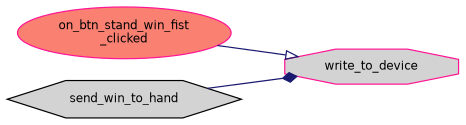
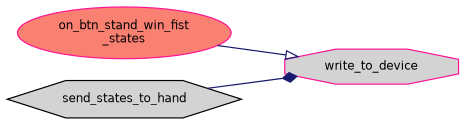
(124, 33) -> (124, 33)
(124, 99) -> (124, 99)
